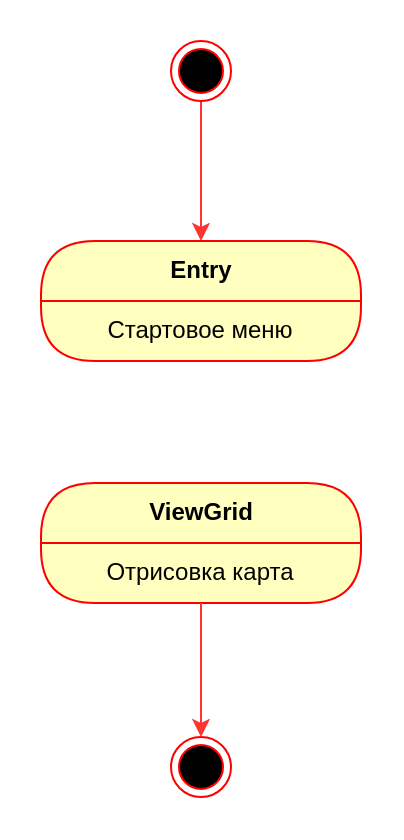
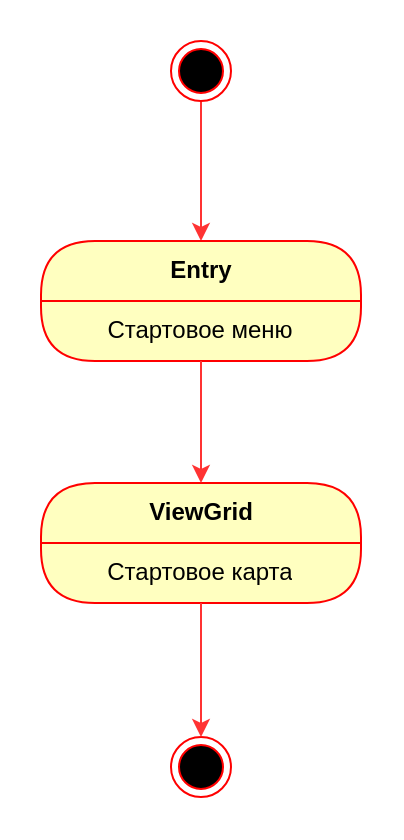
none -> (201, 415)
(201, 573) -> (201, 573)
